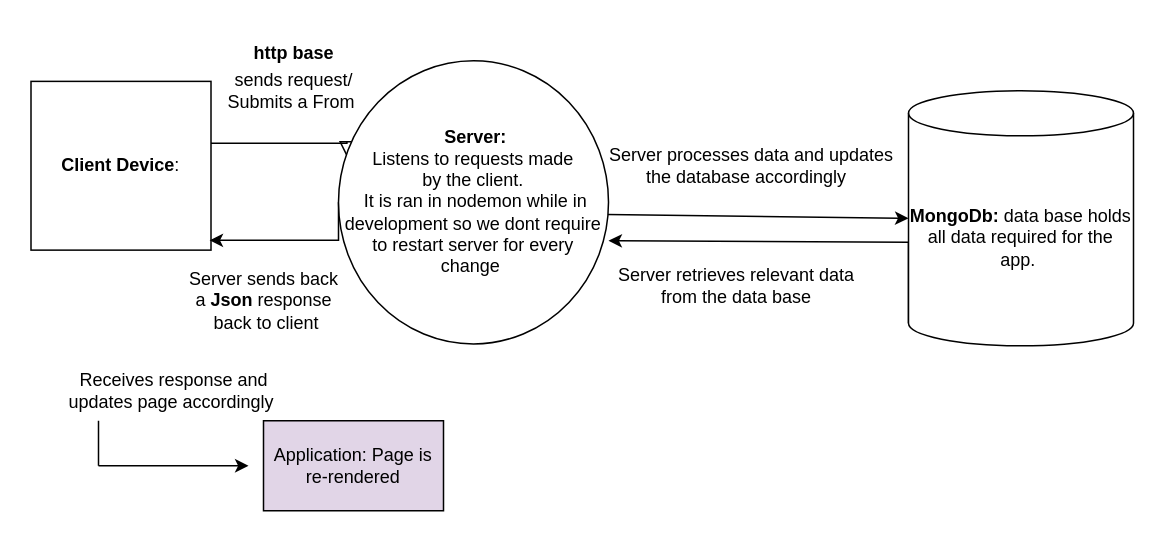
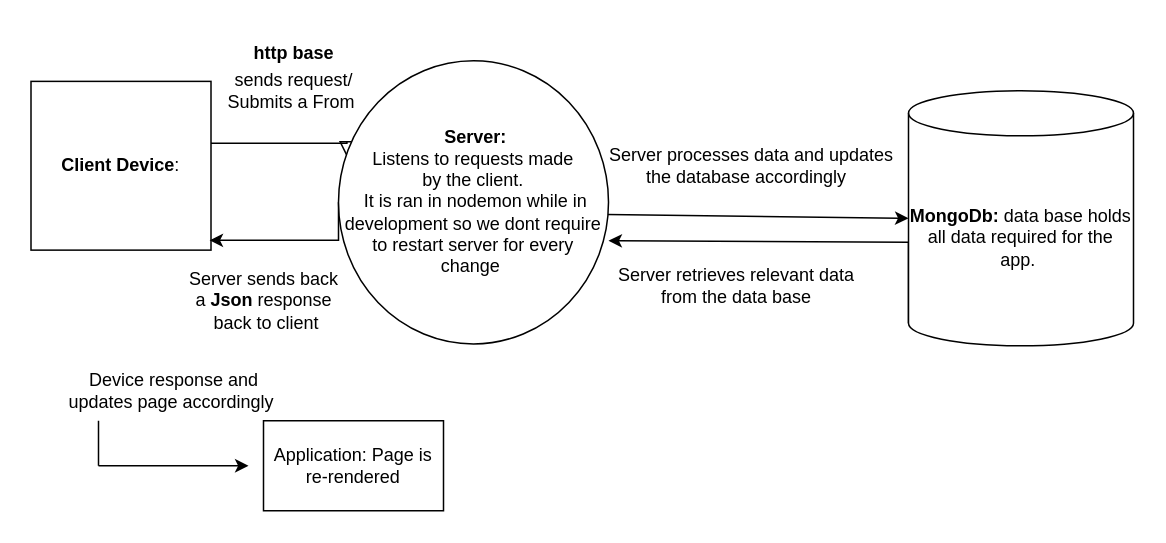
(174, 391) -> (174, 391)
(353, 466) -> (353, 466)
